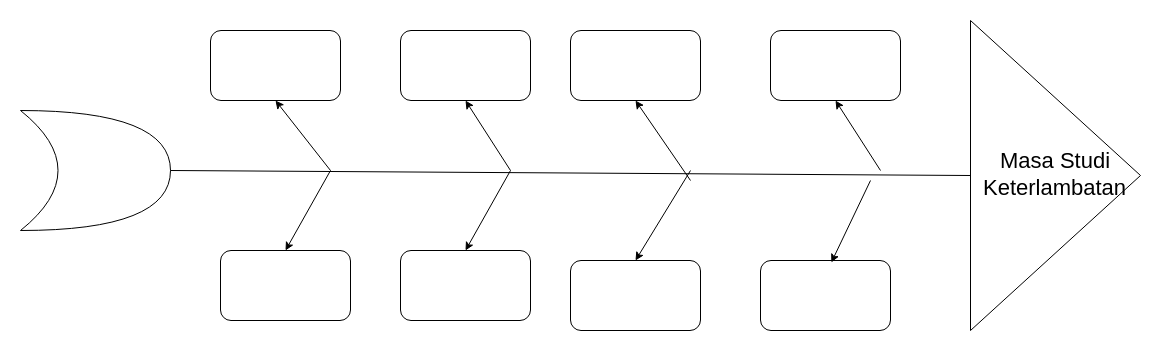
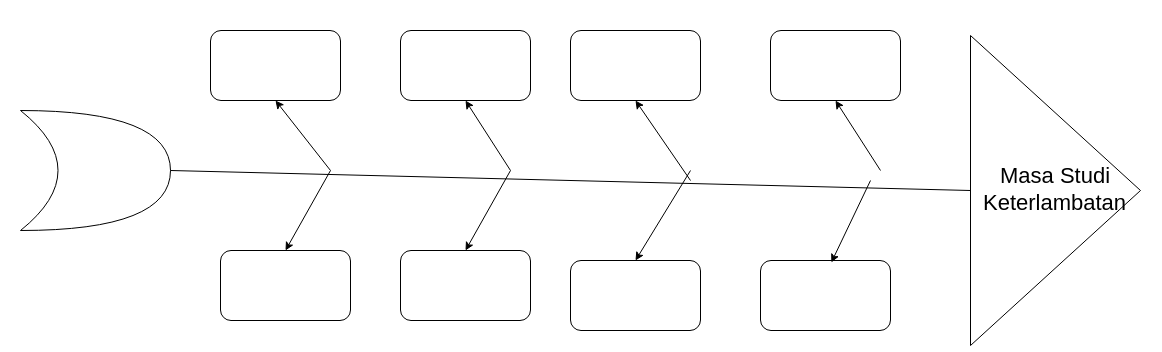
(1056, 176) -> (1056, 191)
